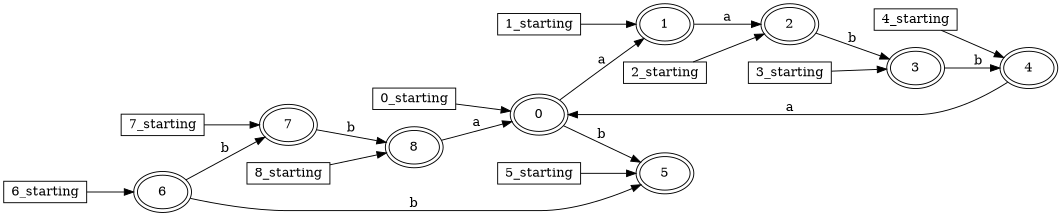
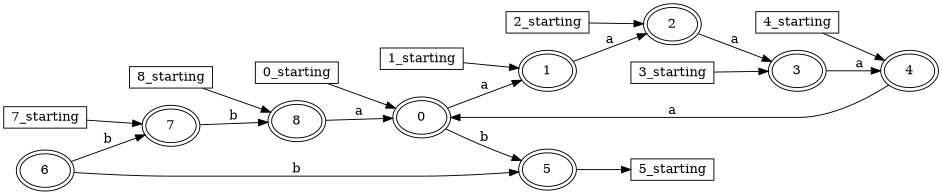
(853, 39) -> (735, 40)
(979, 61) -> (860, 64)
(603, 173) -> (599, 170)
(45, 192) -> none
